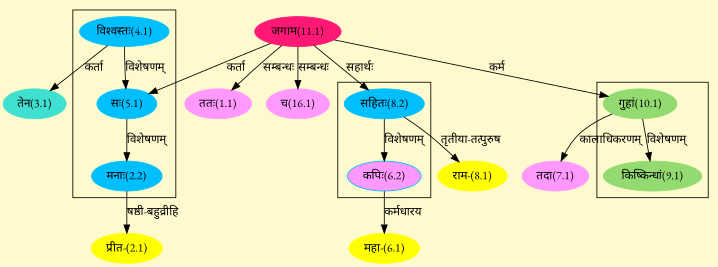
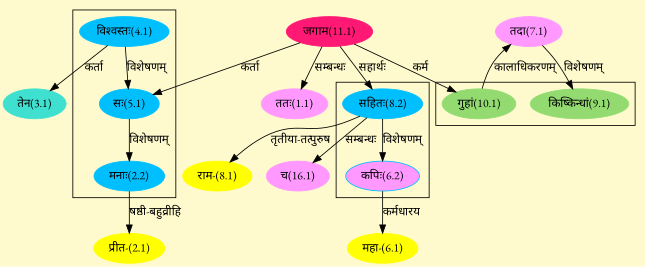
(298, 64) -> (343, 137)
(646, 136) -> (557, 62)
